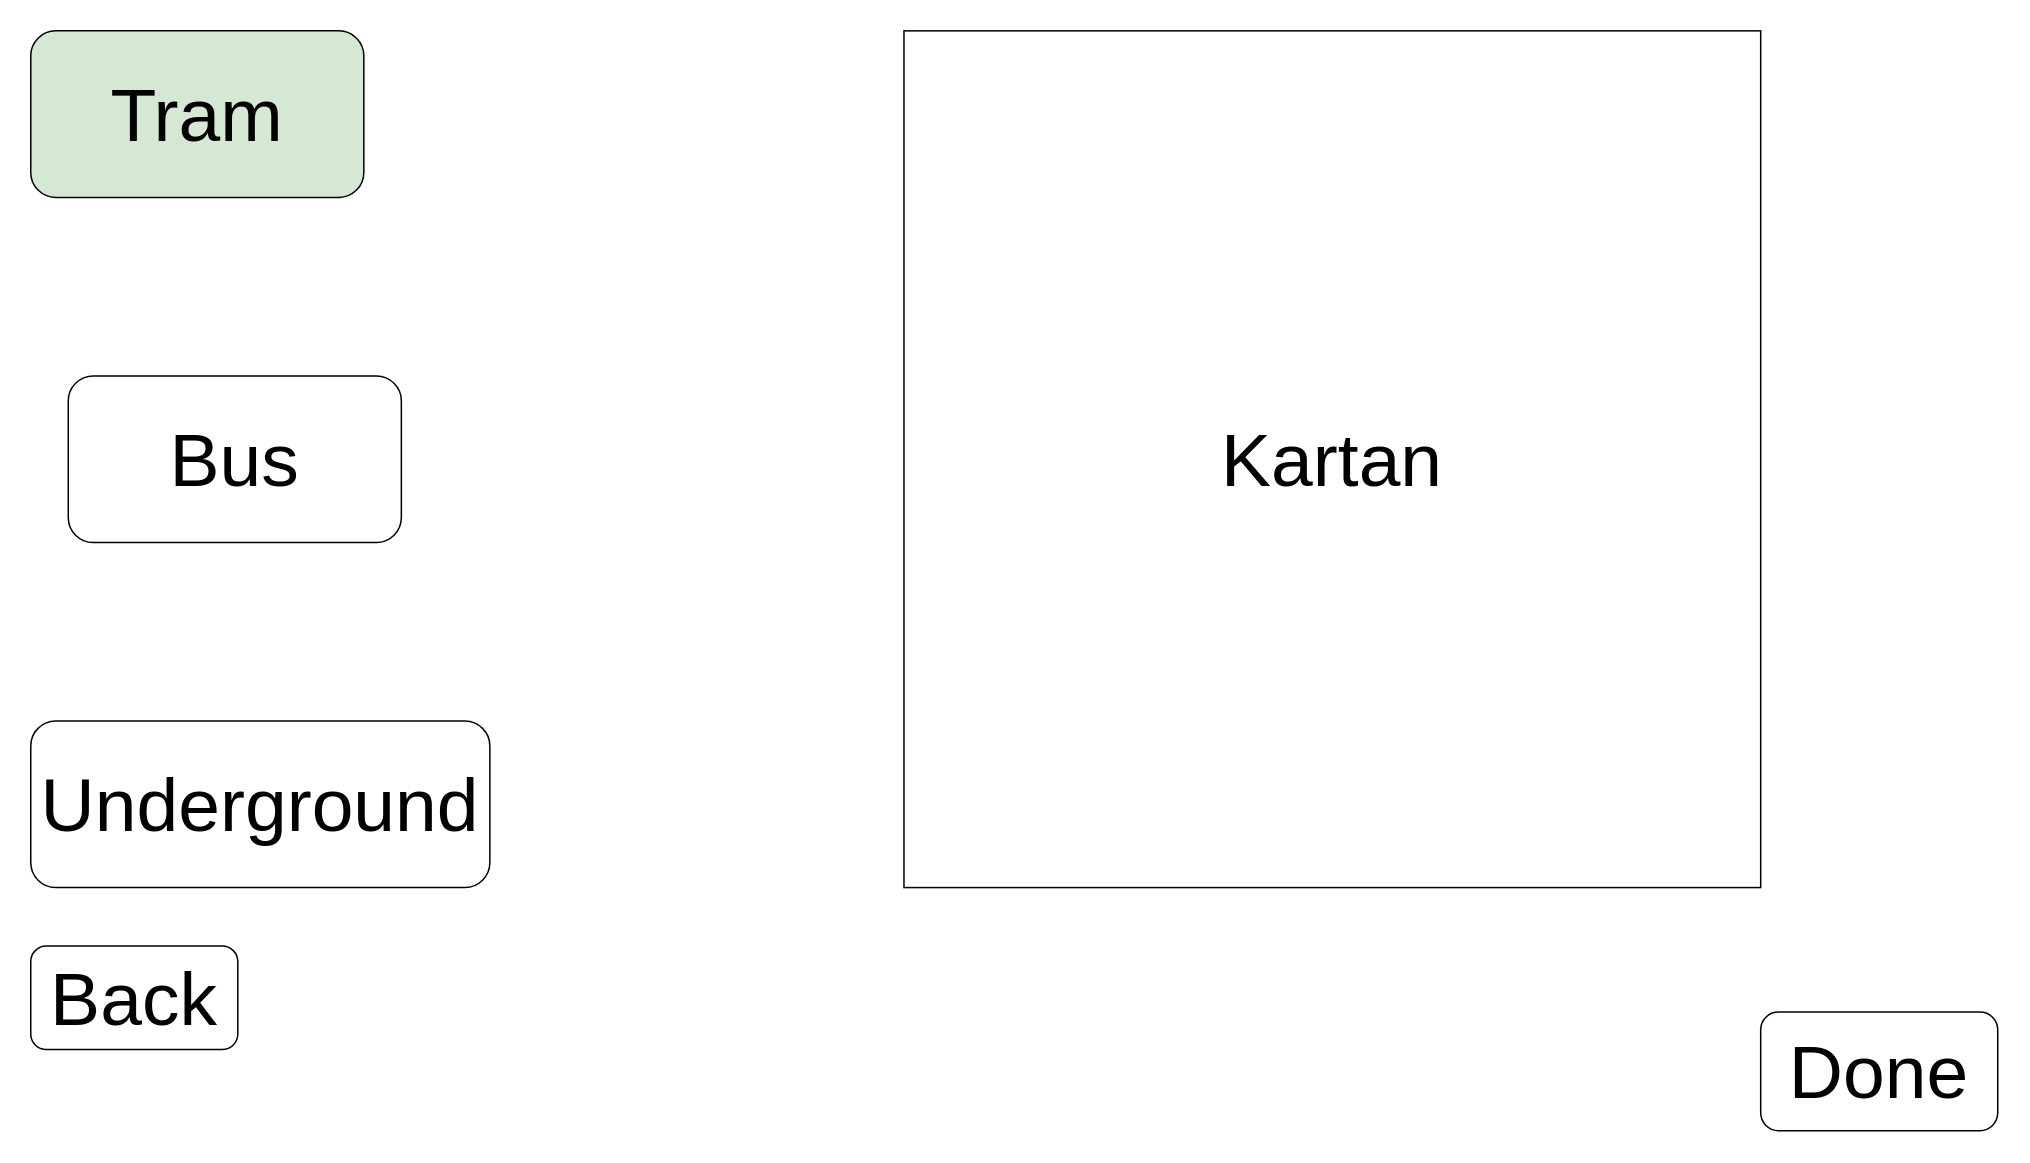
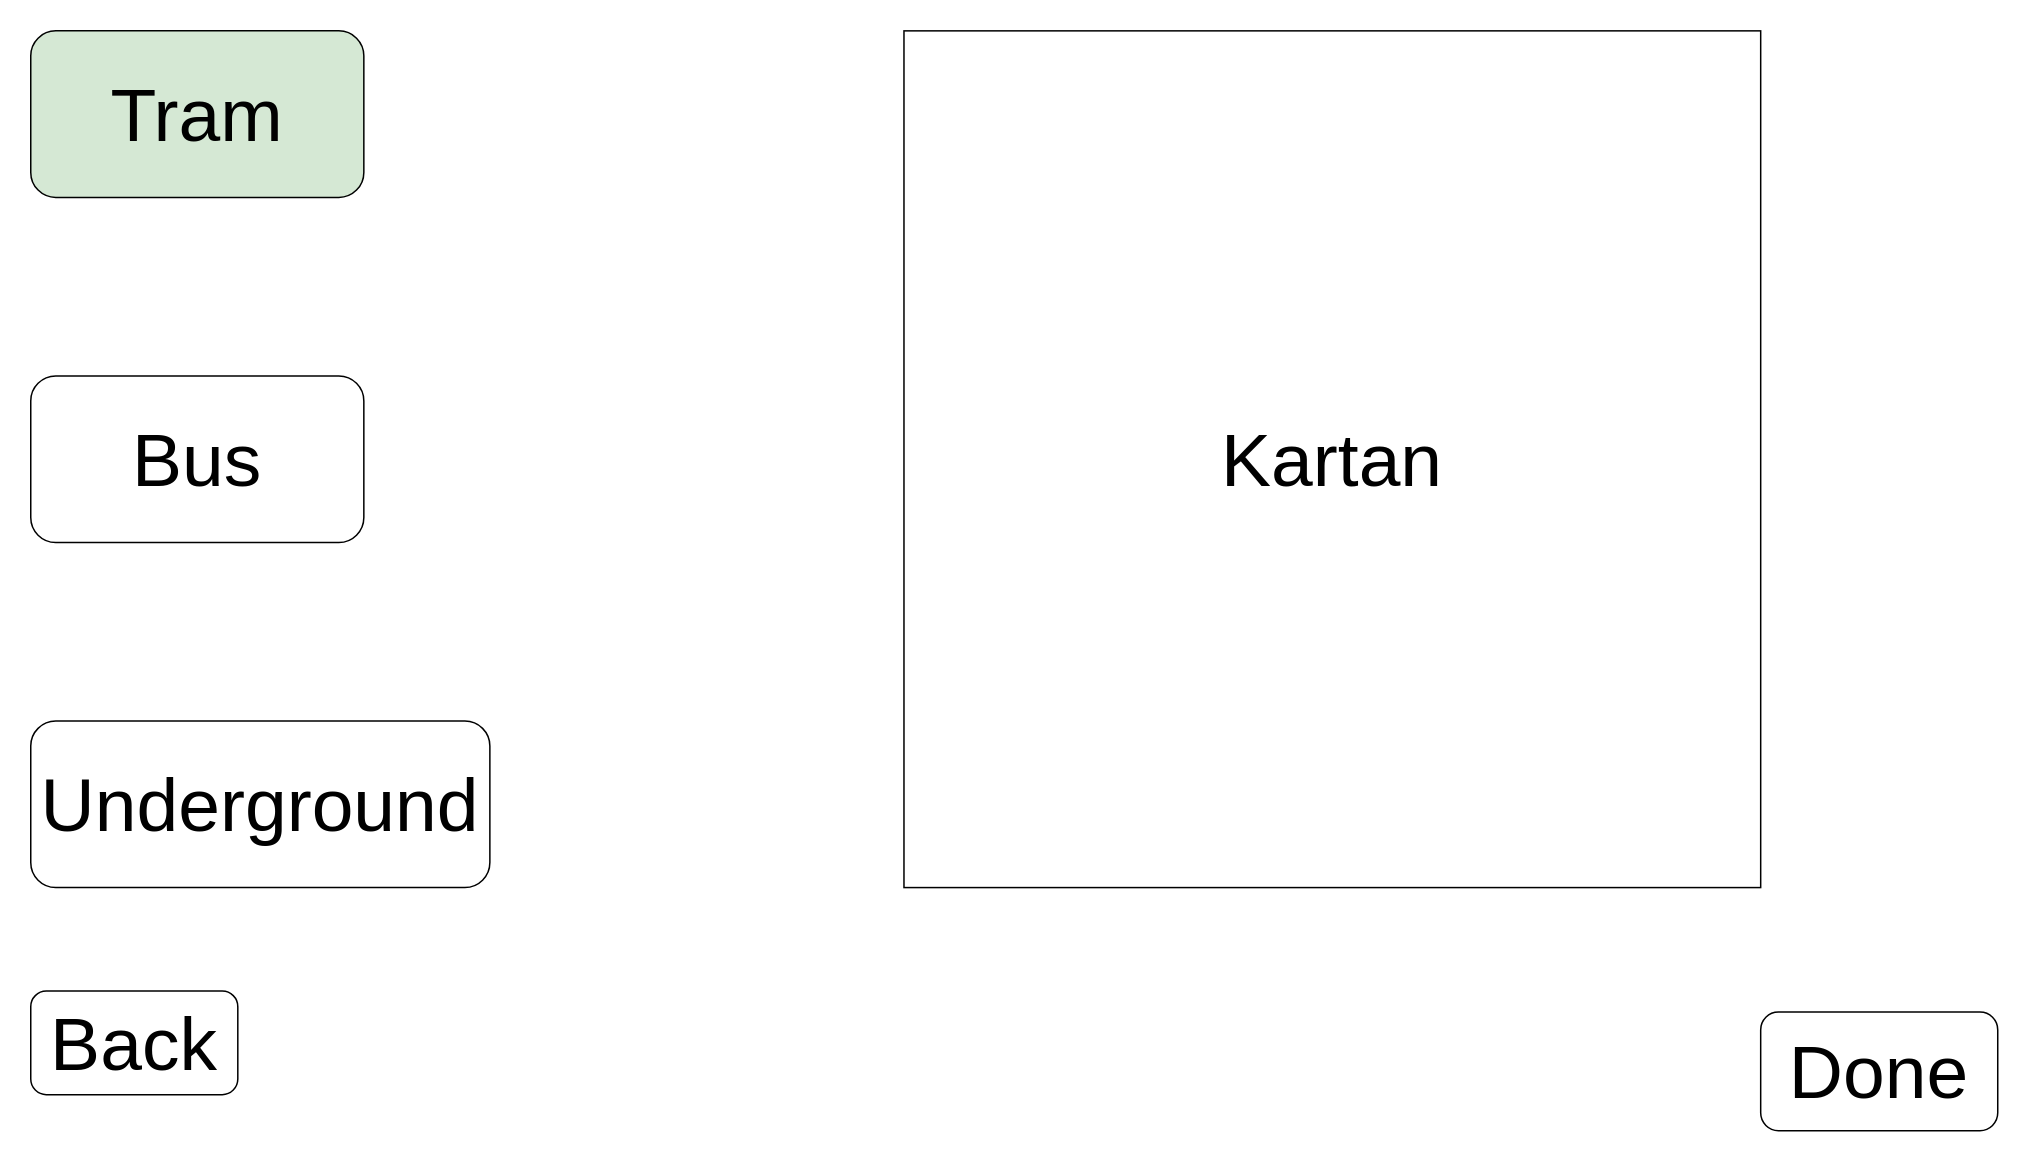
(235, 459) -> (197, 459)
(134, 998) -> (134, 1043)
